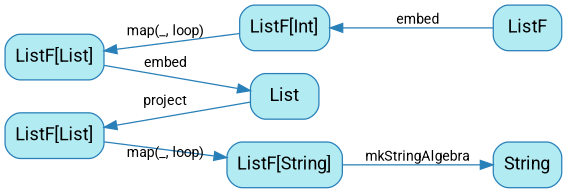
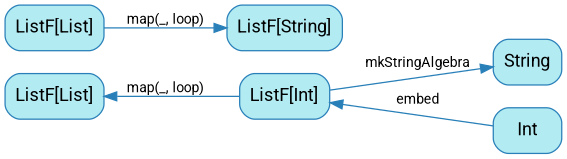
(528, 28) -> (528, 131)
(285, 96) -> none
(411, 165) -> (405, 79)
